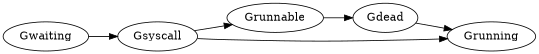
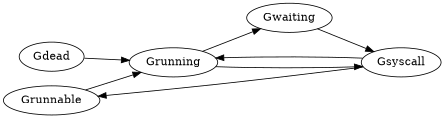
(334, 18) -> (109, 82)
none -> (228, 42)
none -> (285, 68)
